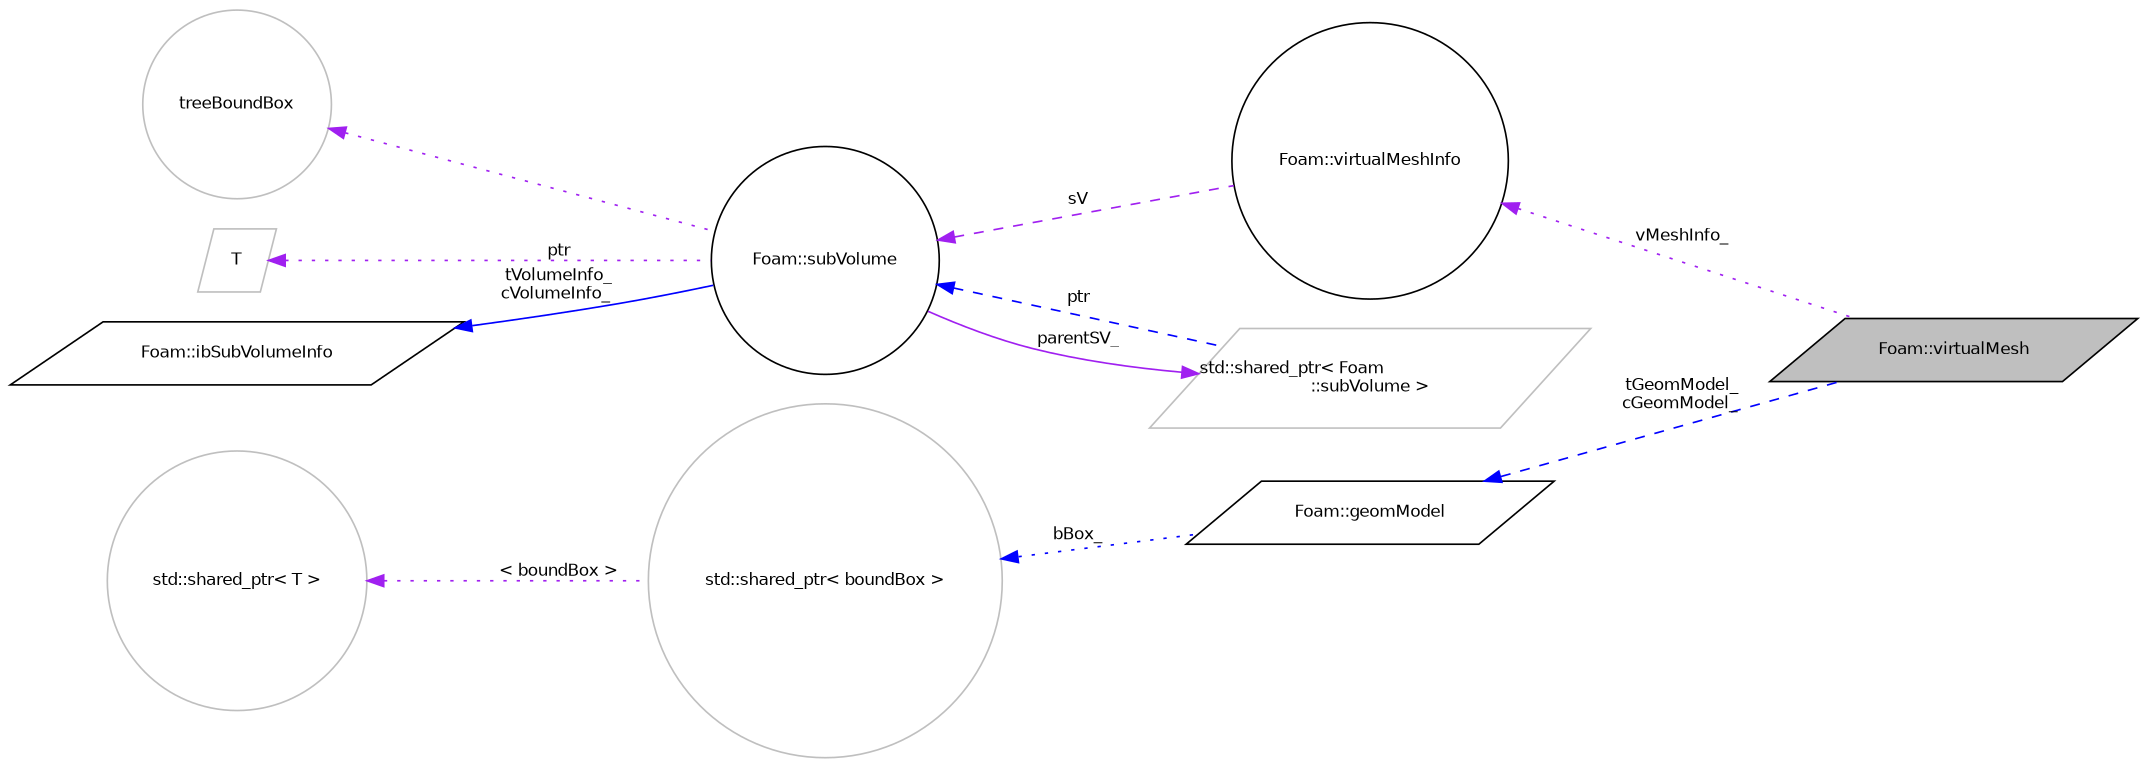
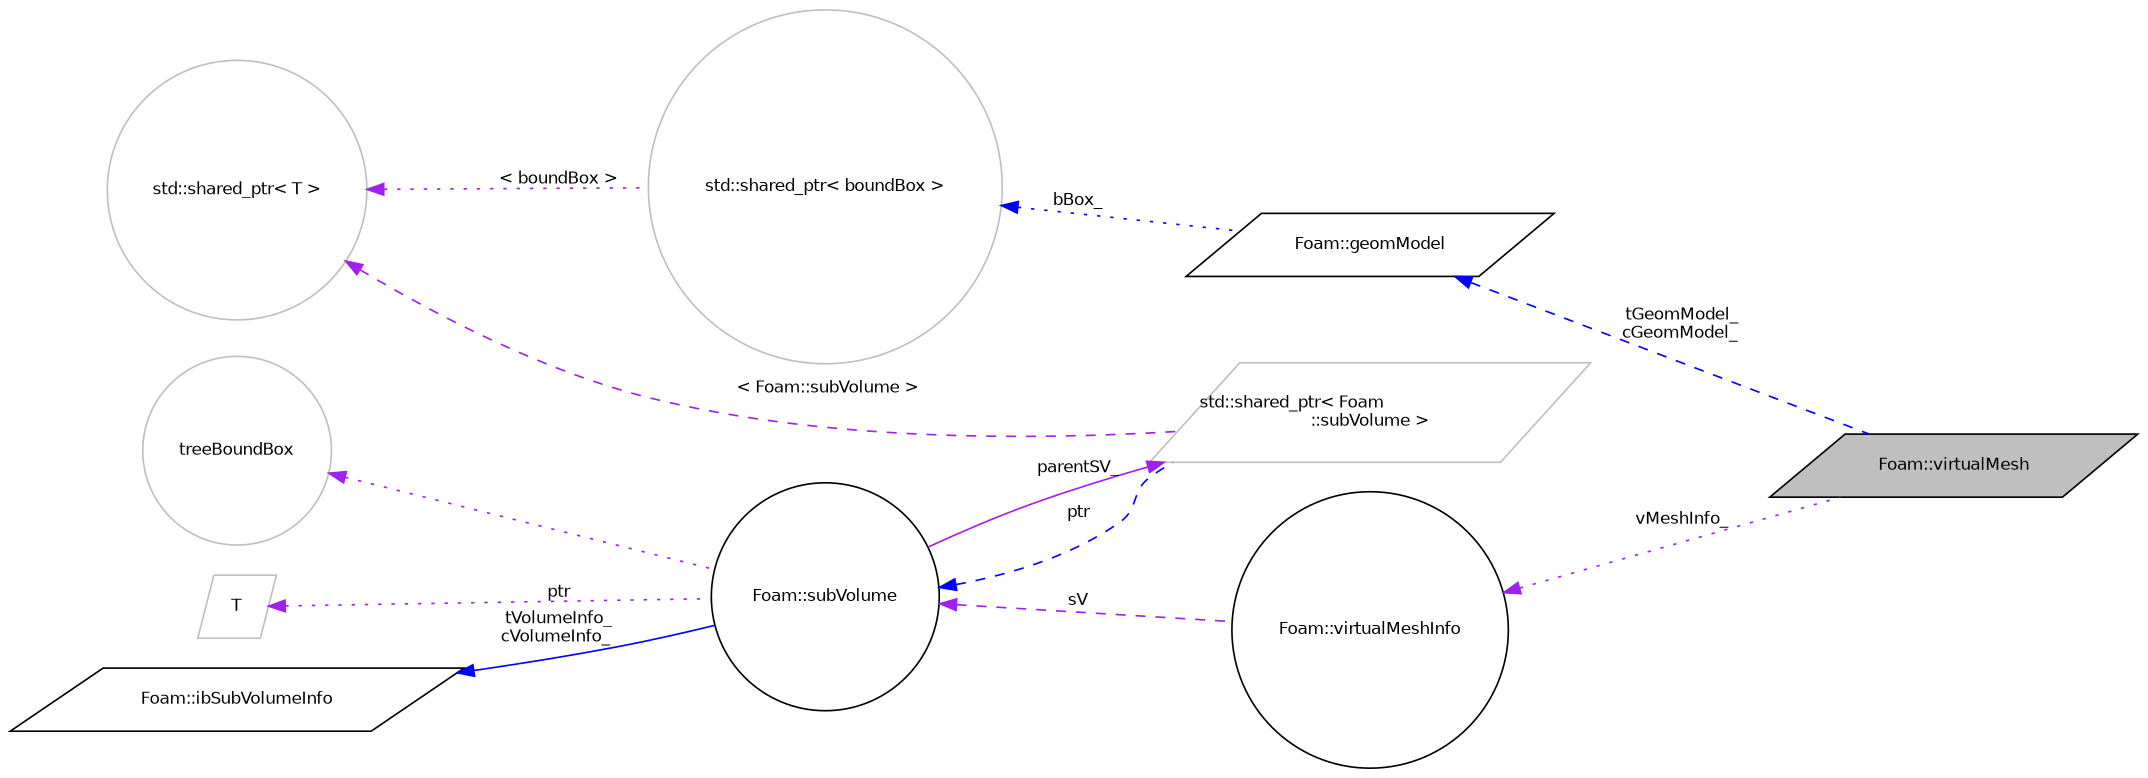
none -> (754, 418)
